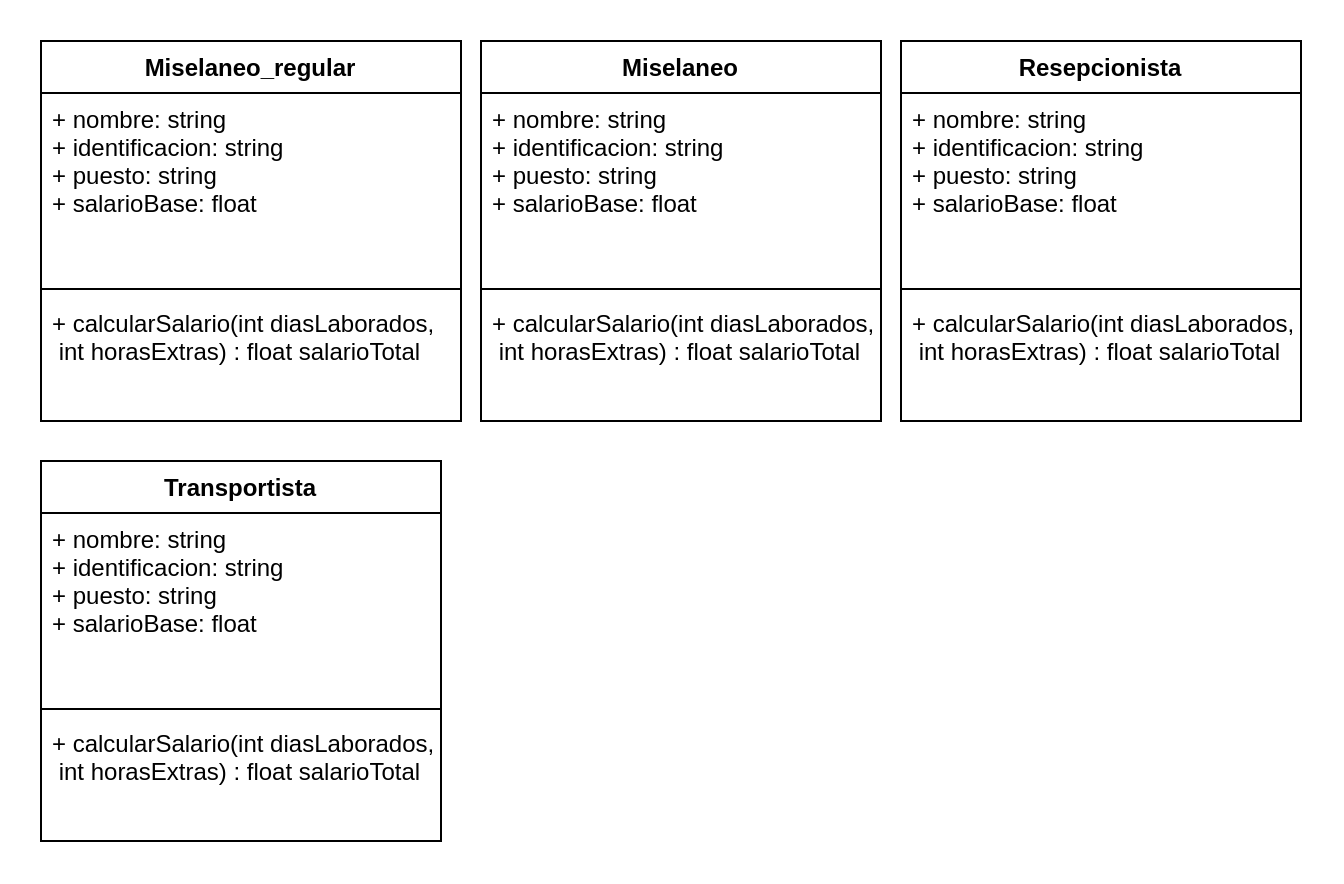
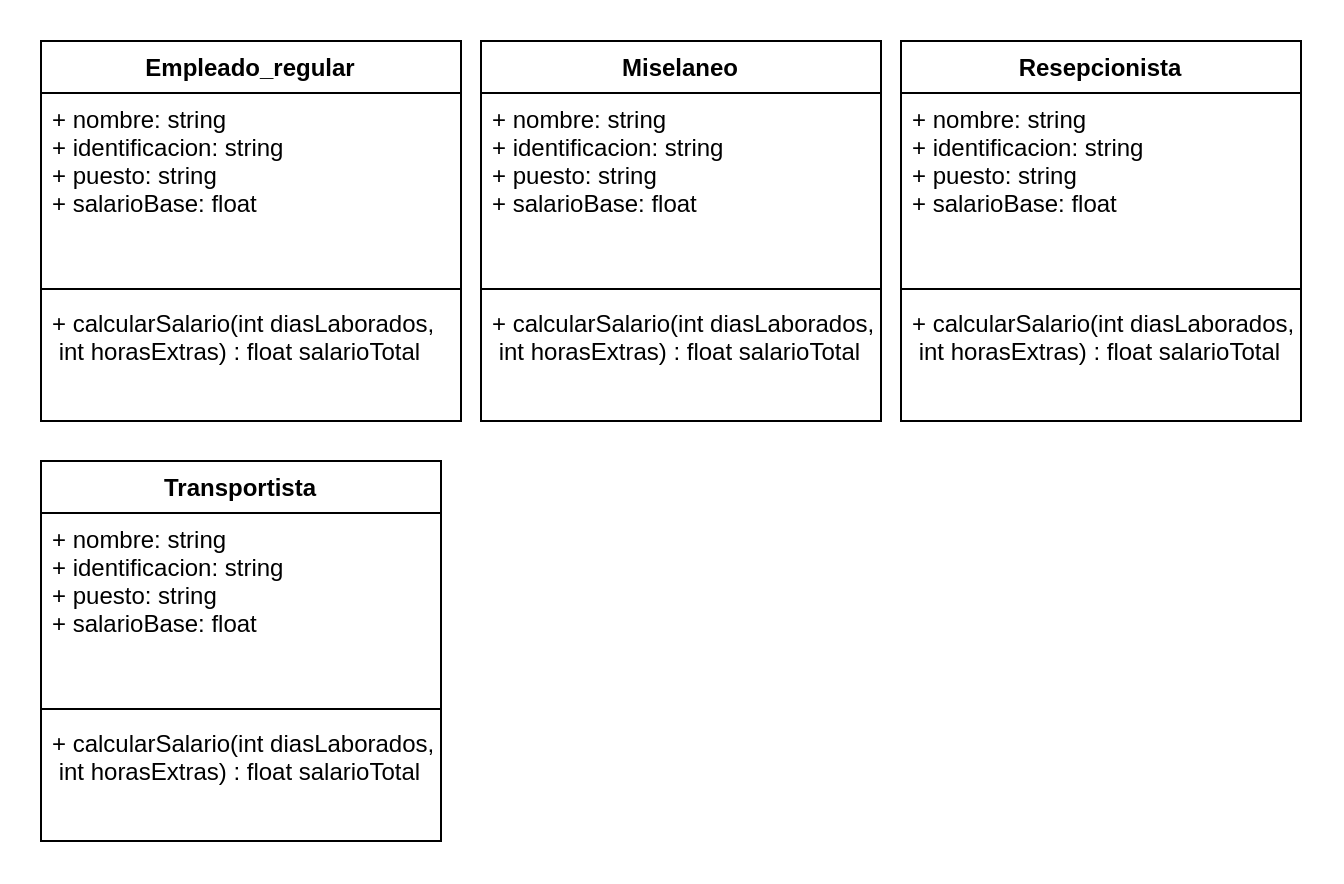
(250, 68) -> (250, 68)
